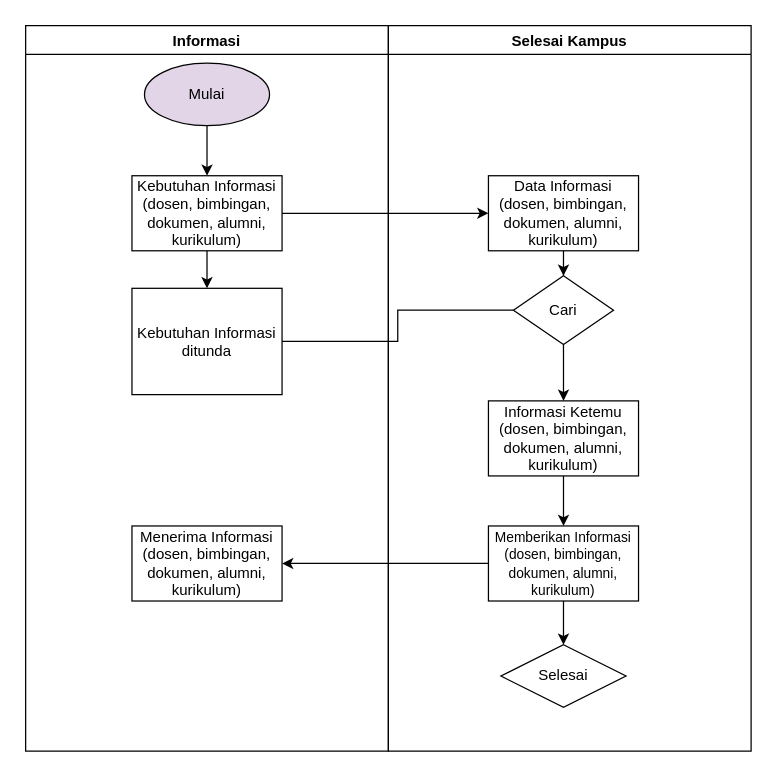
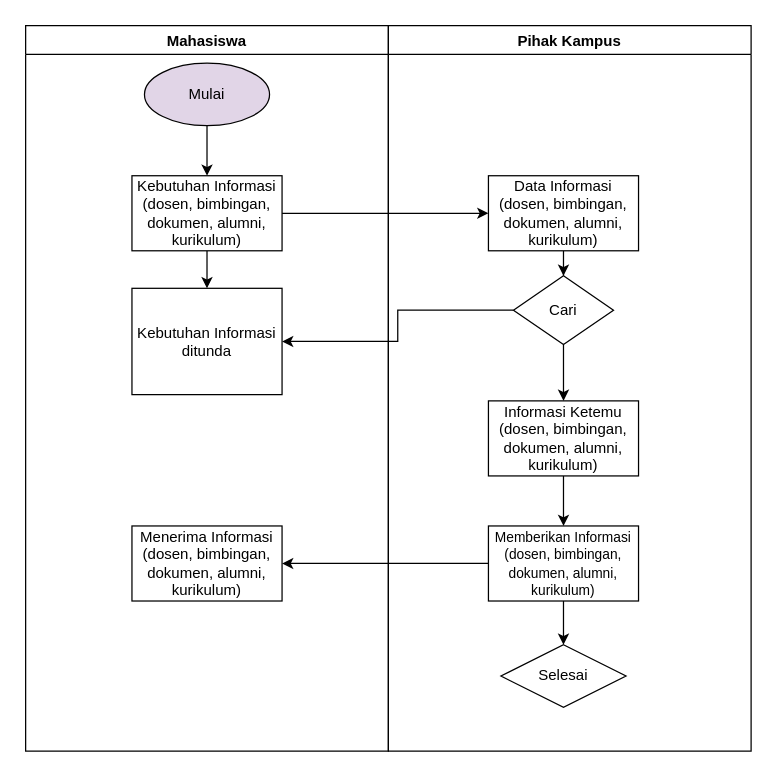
(206, 41) -> (206, 41)
(569, 41) -> (569, 41)
(288, 341) -> (292, 341)
